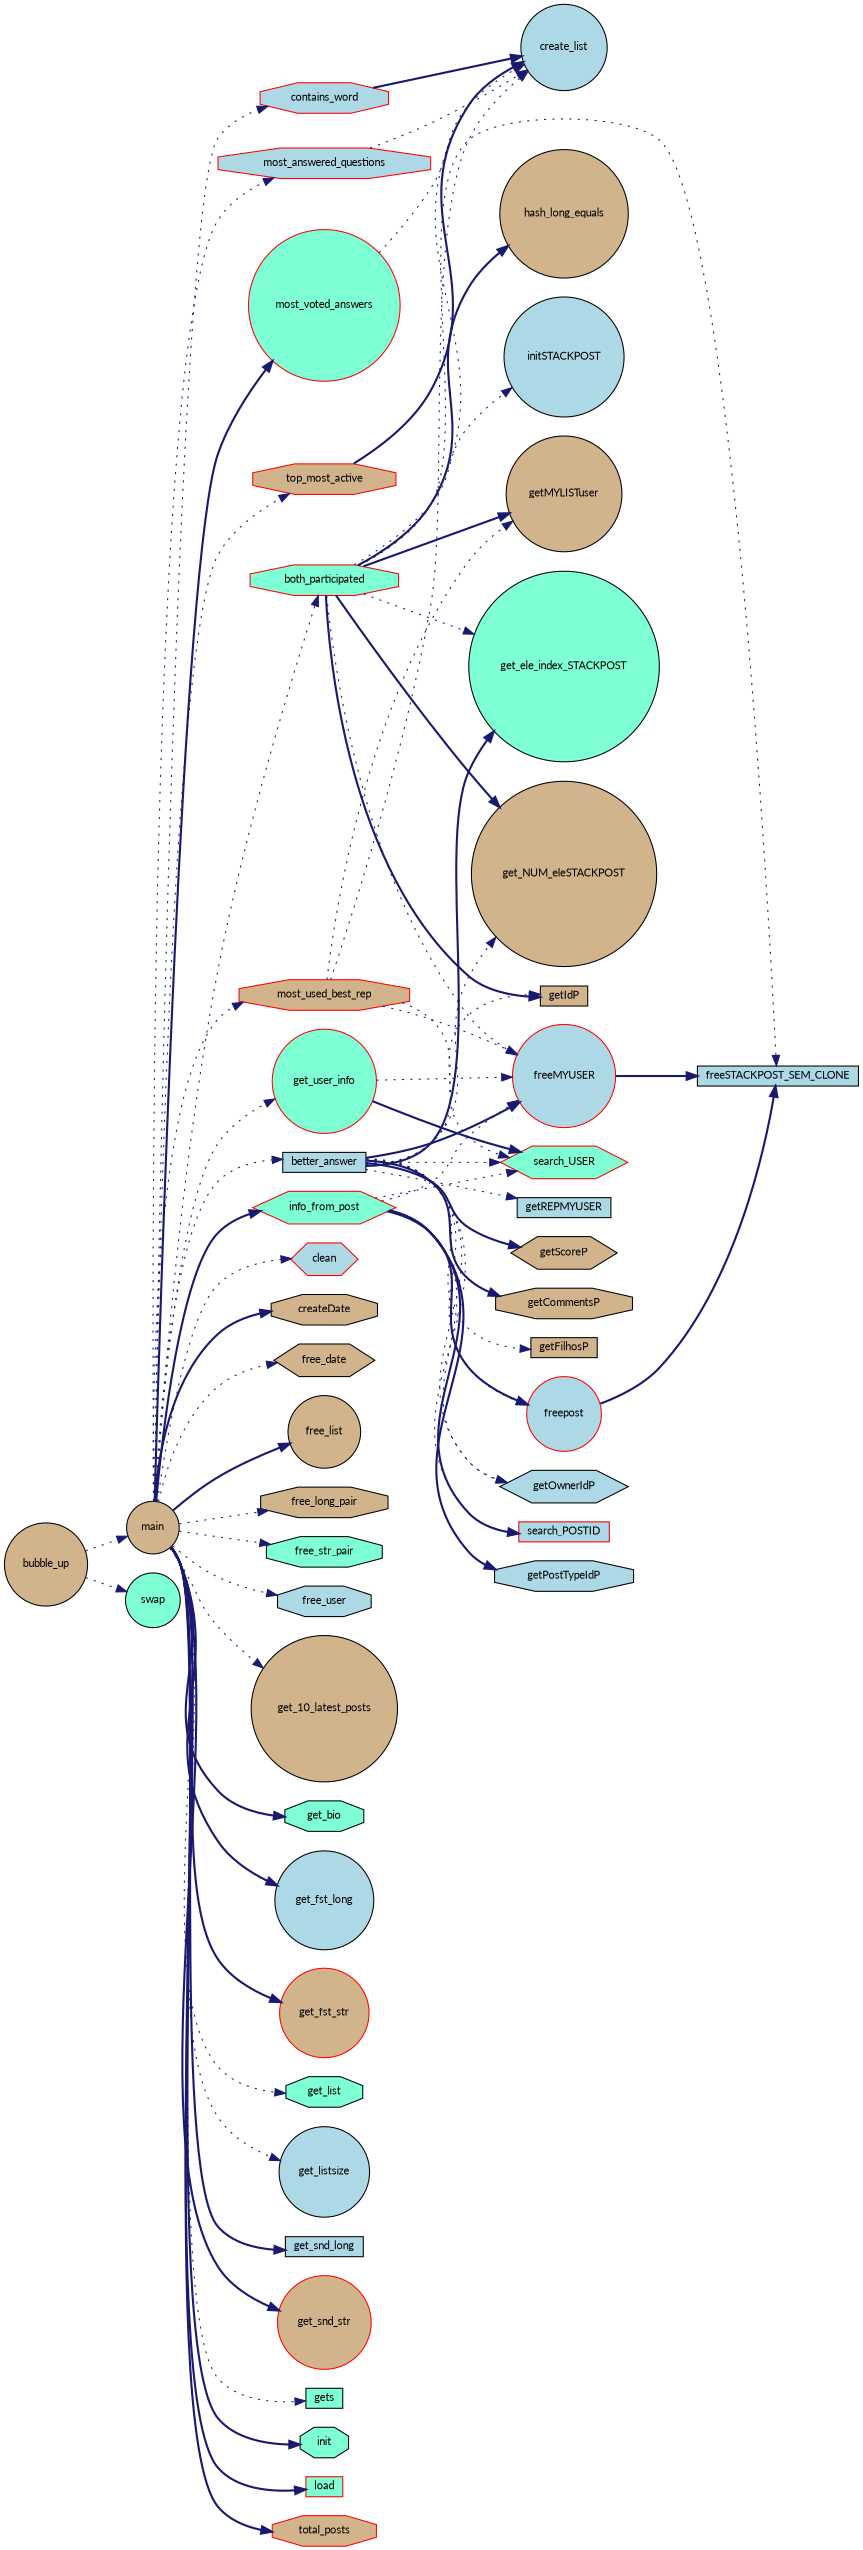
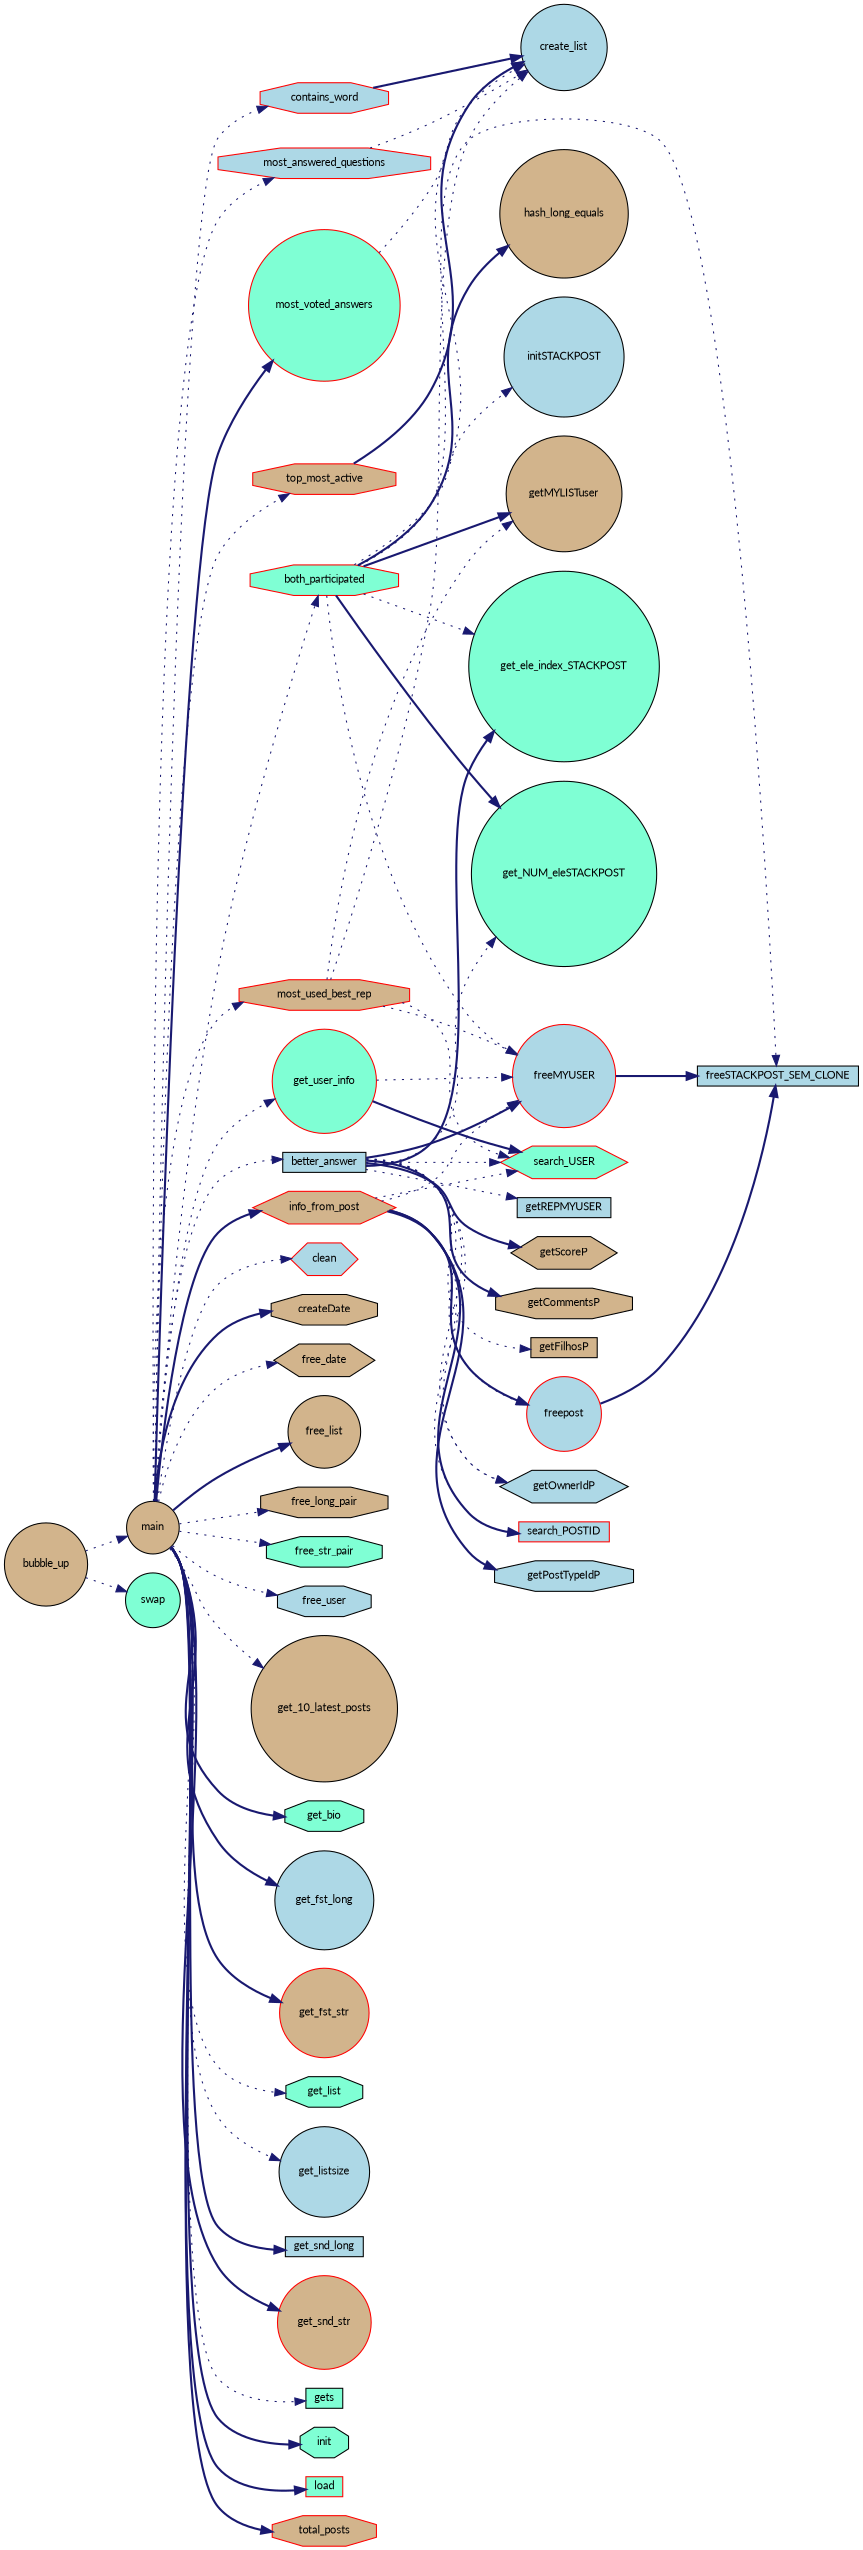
(564, 874) -> (564, 874)
(564, 996) -> none
(324, 1208) -> (324, 1208)
